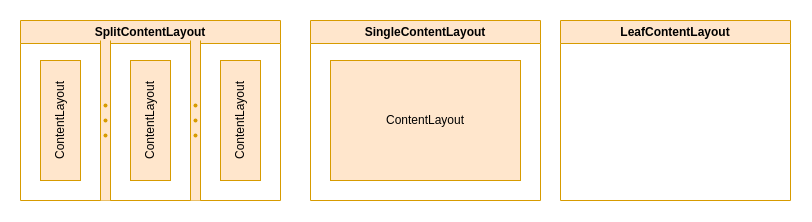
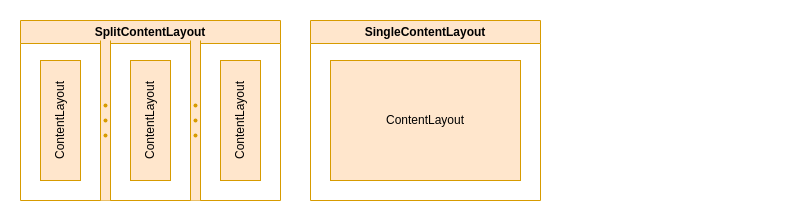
(676, 111) -> none
